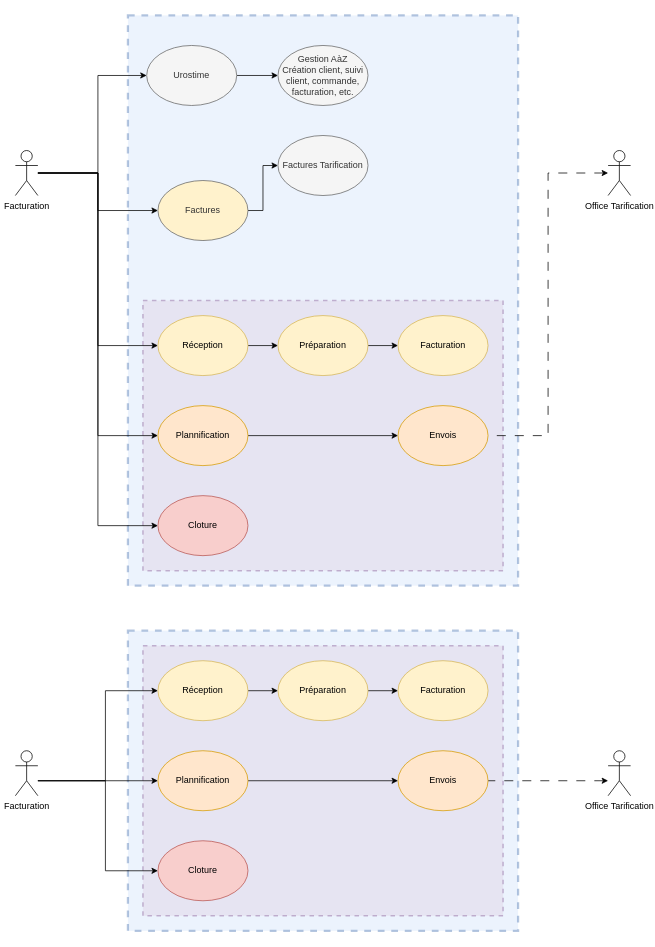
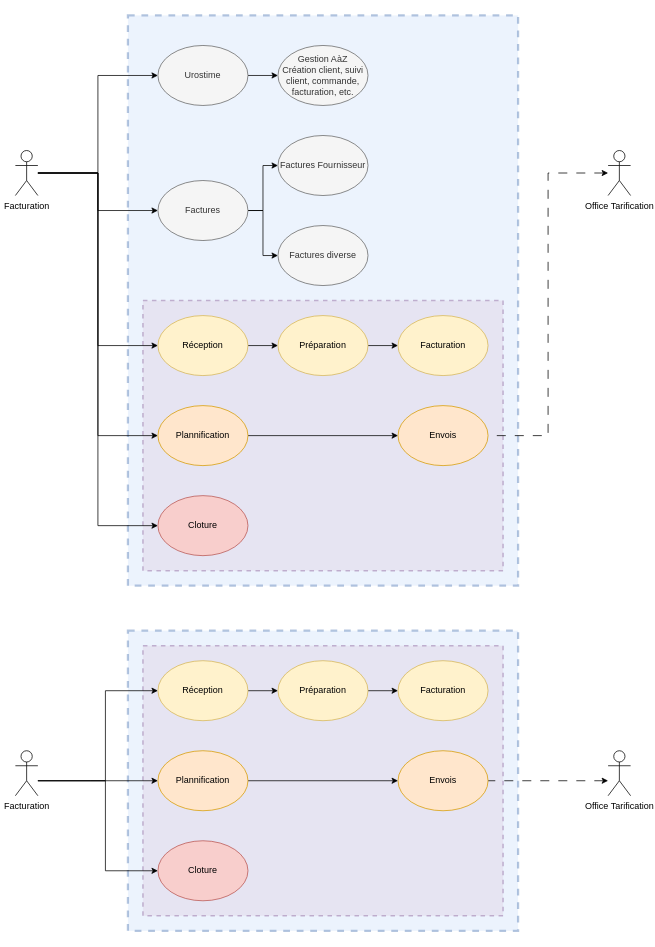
(192, 75) -> (203, 75)
(323, 165) -> (323, 165)
(203, 210) -> (203, 210)
none -> (267, 255)
none -> (323, 255)
